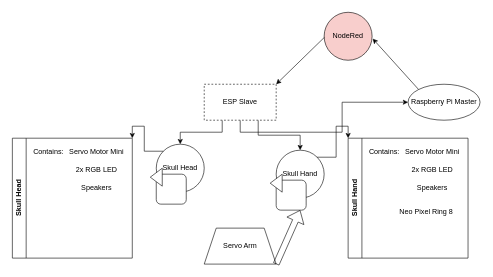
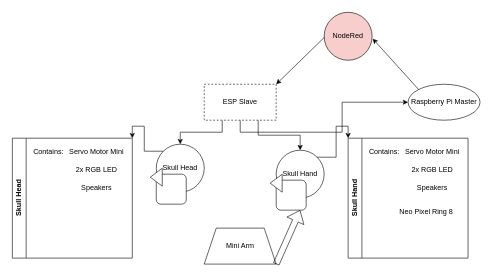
(240, 246) -> (240, 246)
